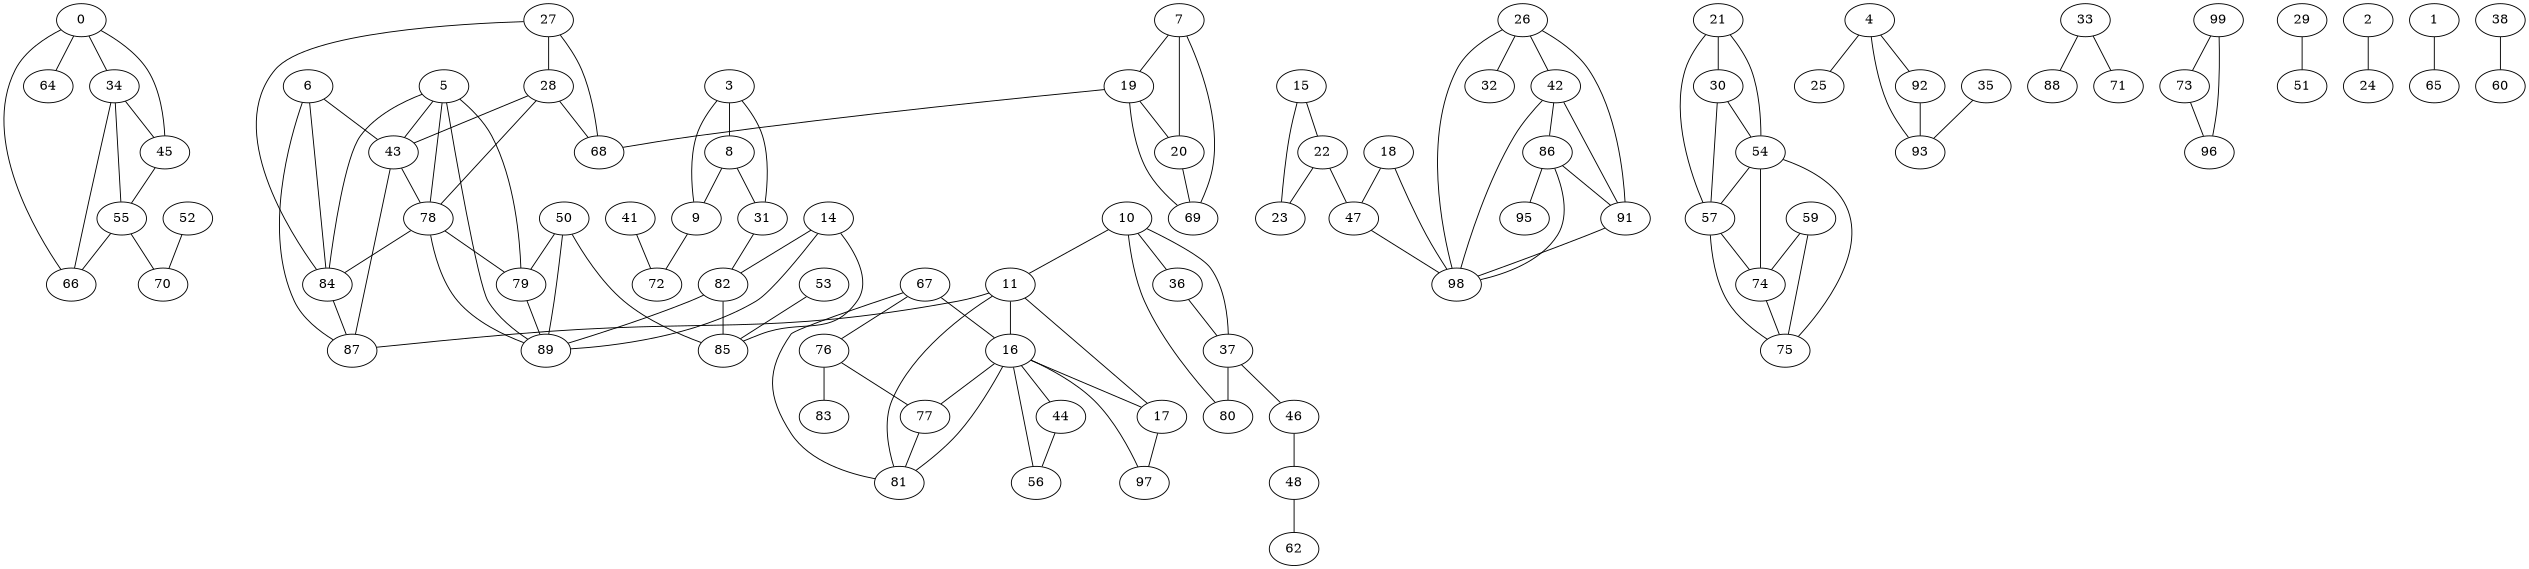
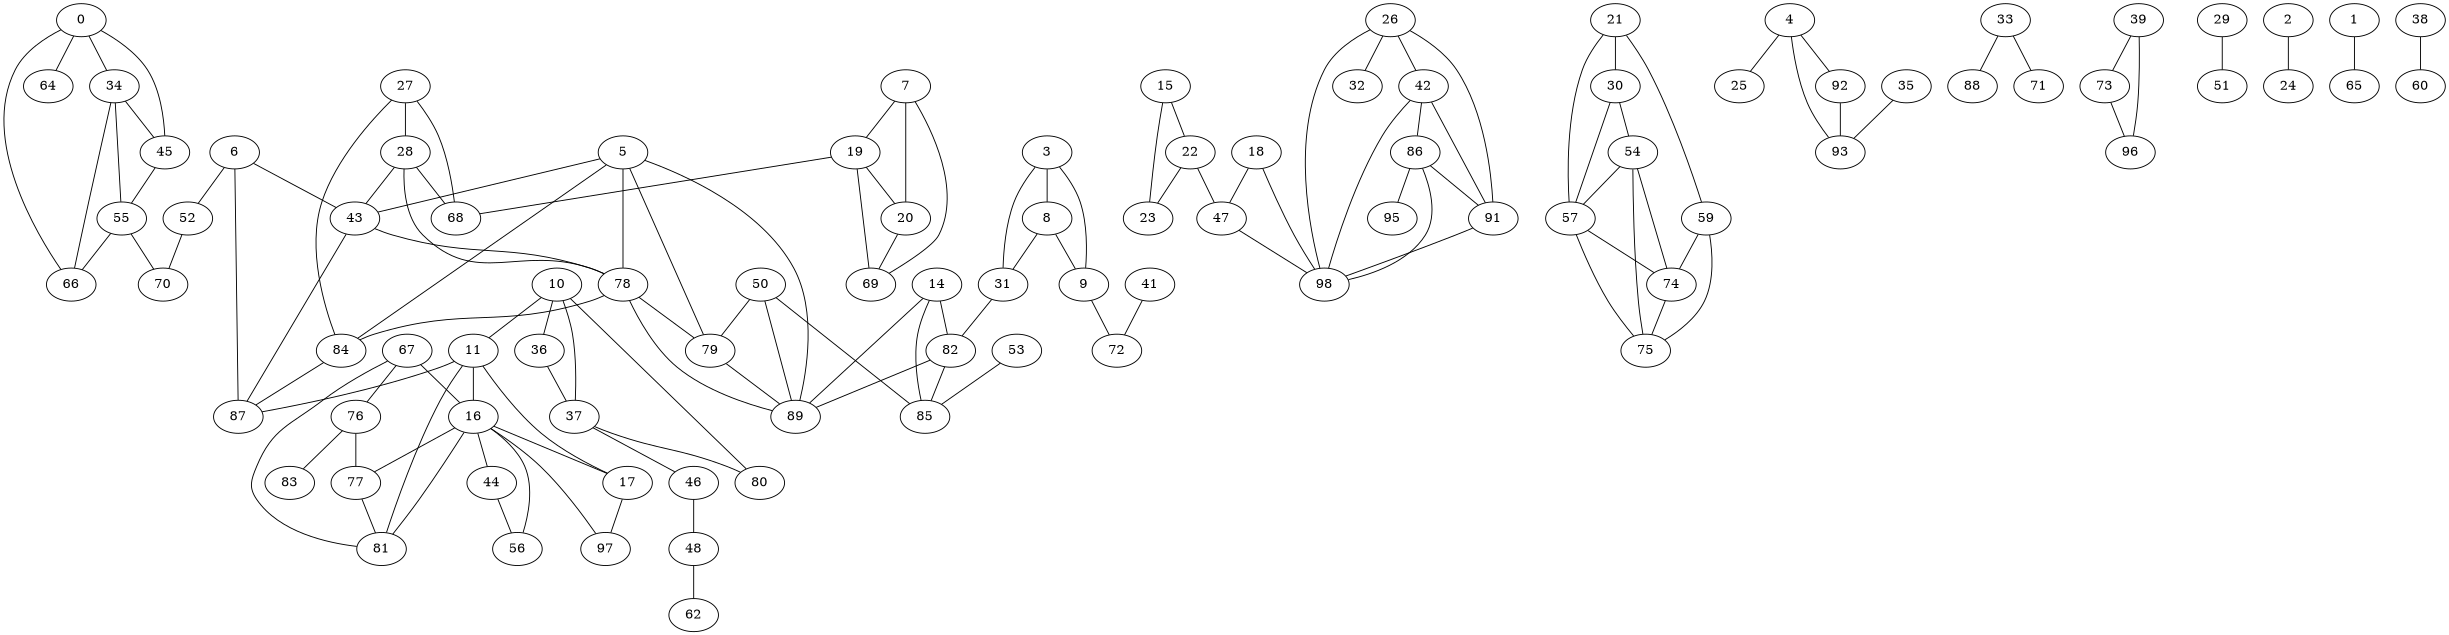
(2219, 20) -> (2139, 20)
(1755, 82) -> (1670, 116)
(318, 185) -> (211, 185)
